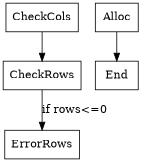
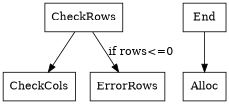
(42, 43) -> (64, 49)
(117, 43) -> (205, 48)
